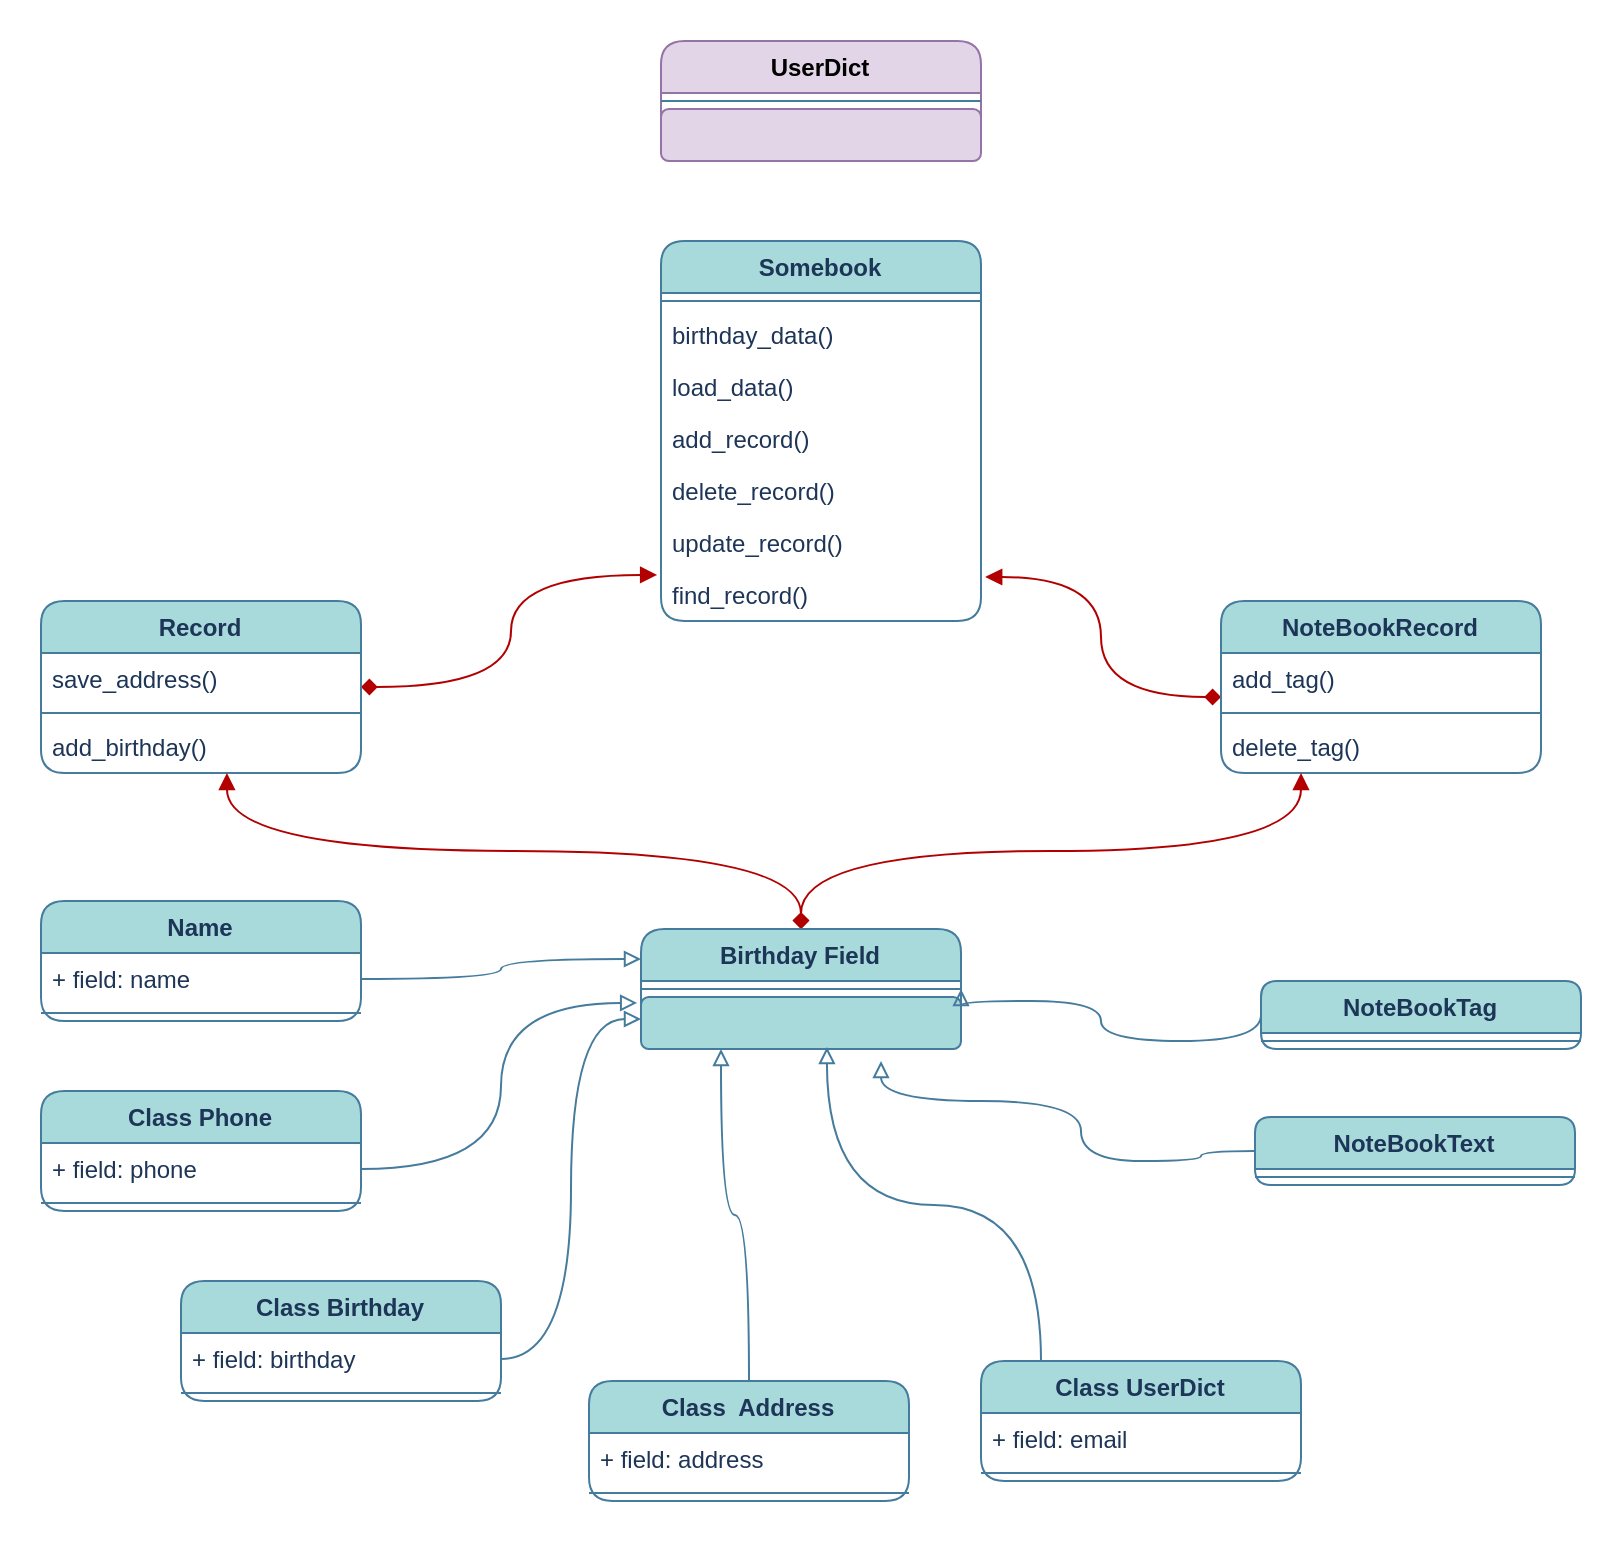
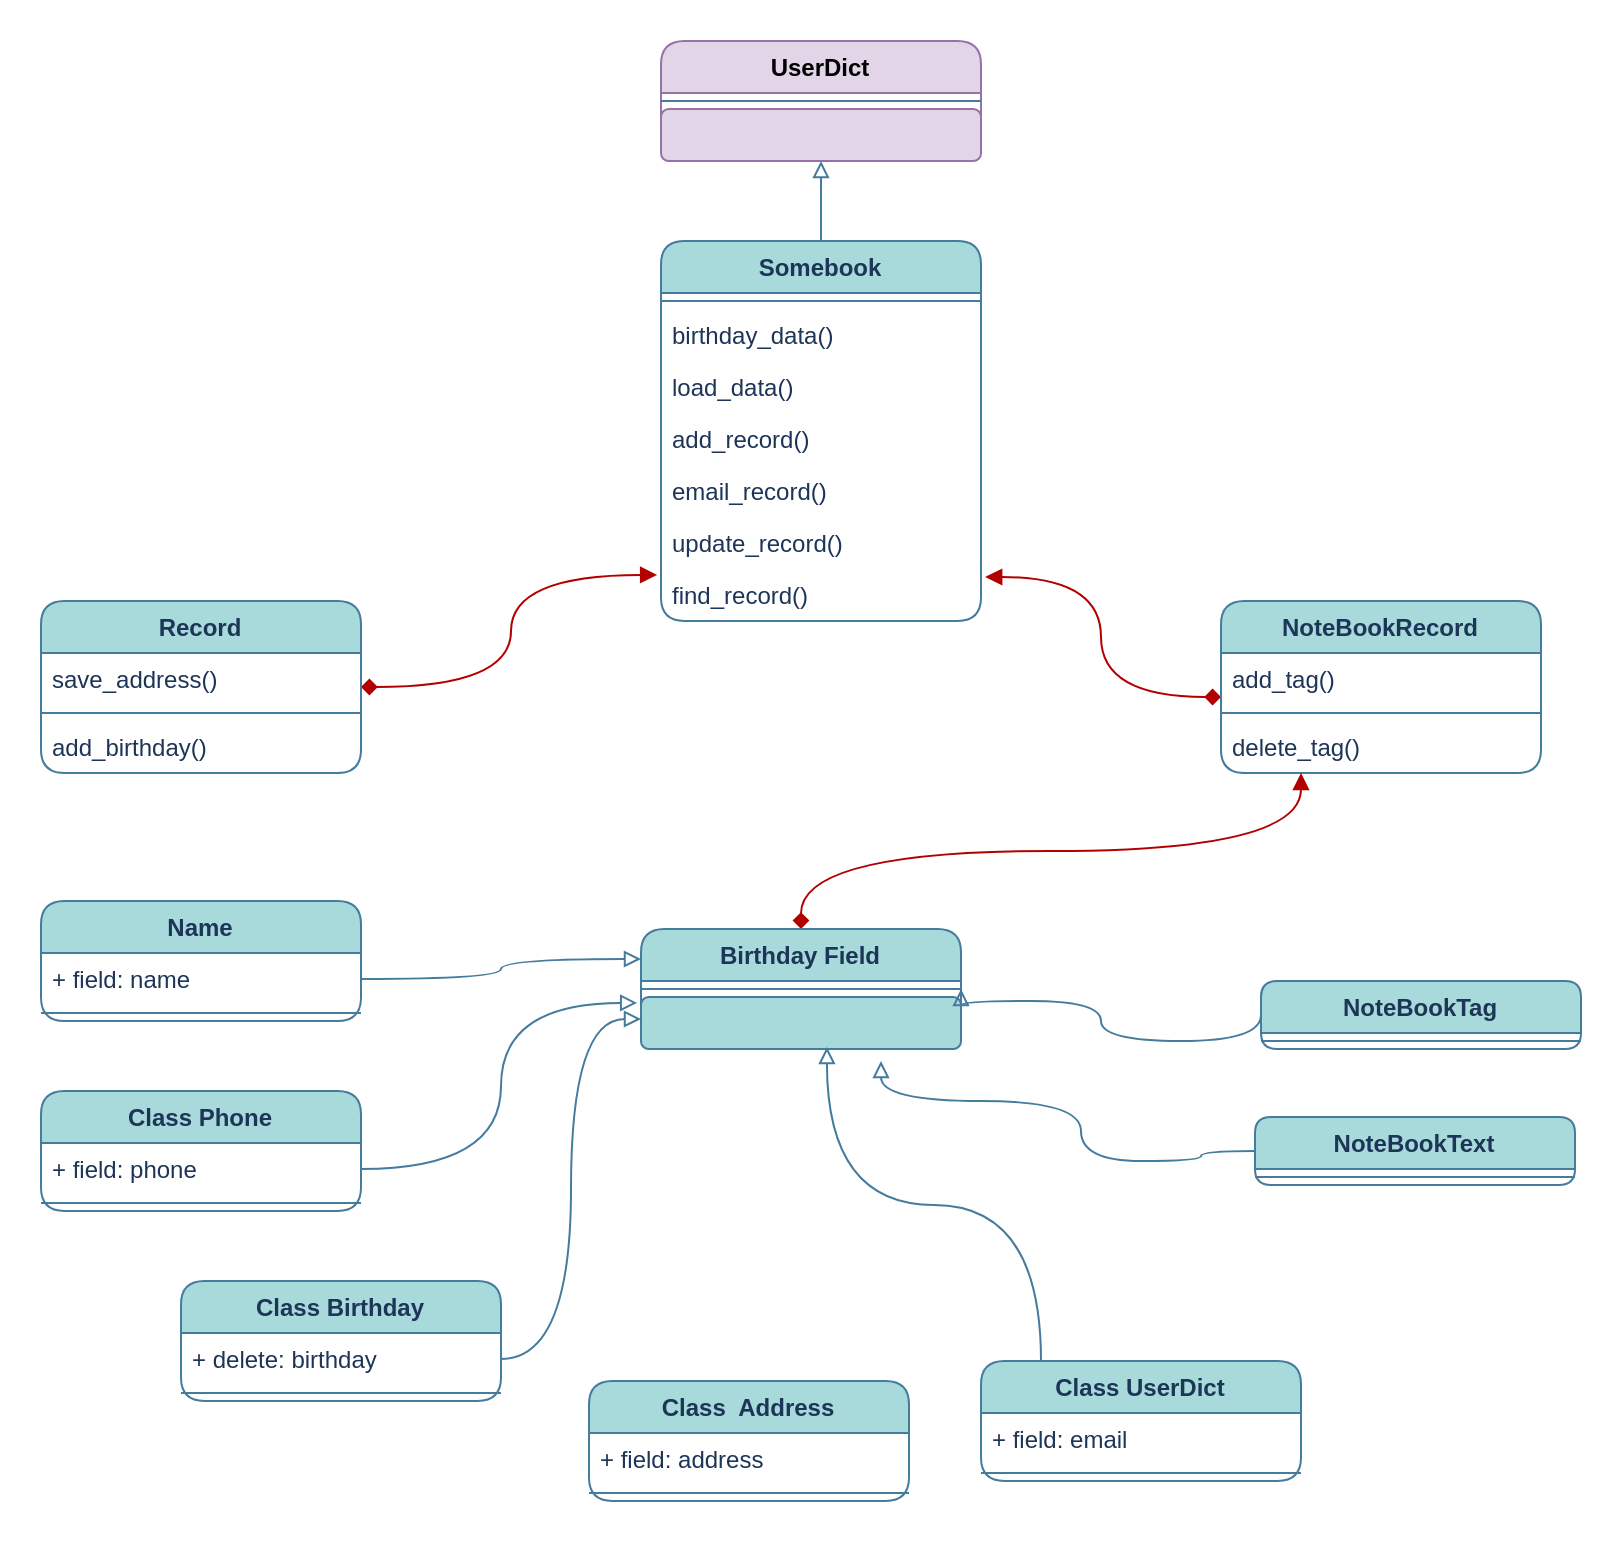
none -> (821, 209)
(770, 492) -> (760, 492)
(509, 851) -> none
(740, 1222) -> none
(288, 1360) -> (297, 1360)
